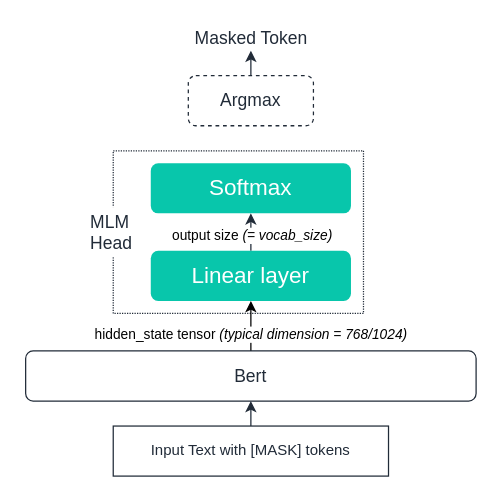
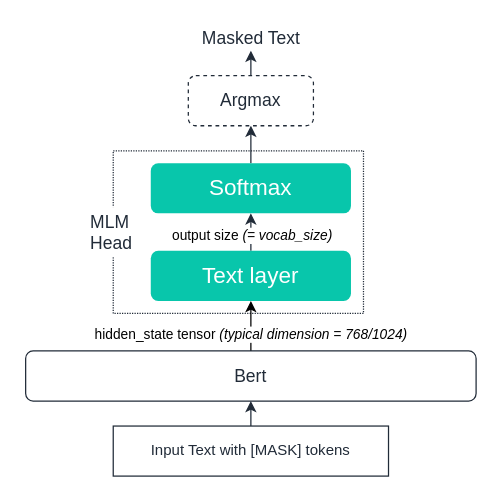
(251, 38) -> (251, 38)
none -> (251, 149)
(251, 276) -> (251, 276)
